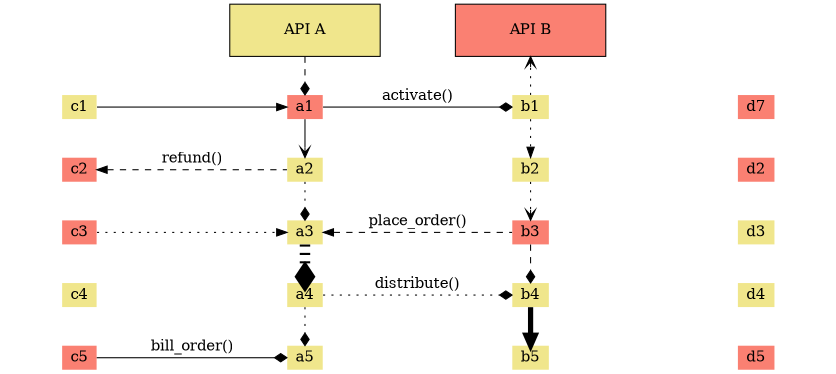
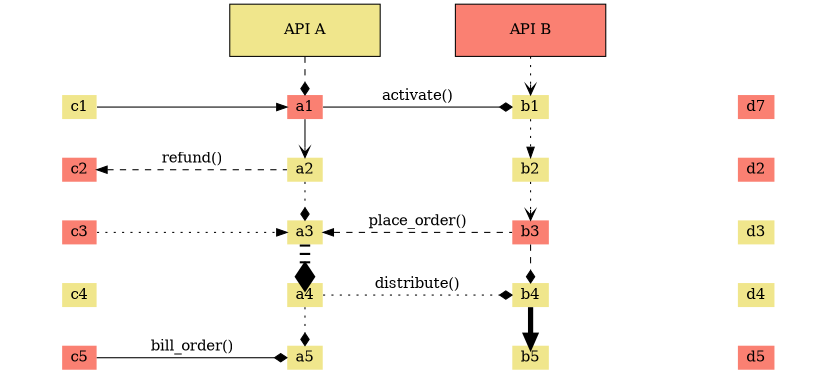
(531, 81) -> (531, 70)
